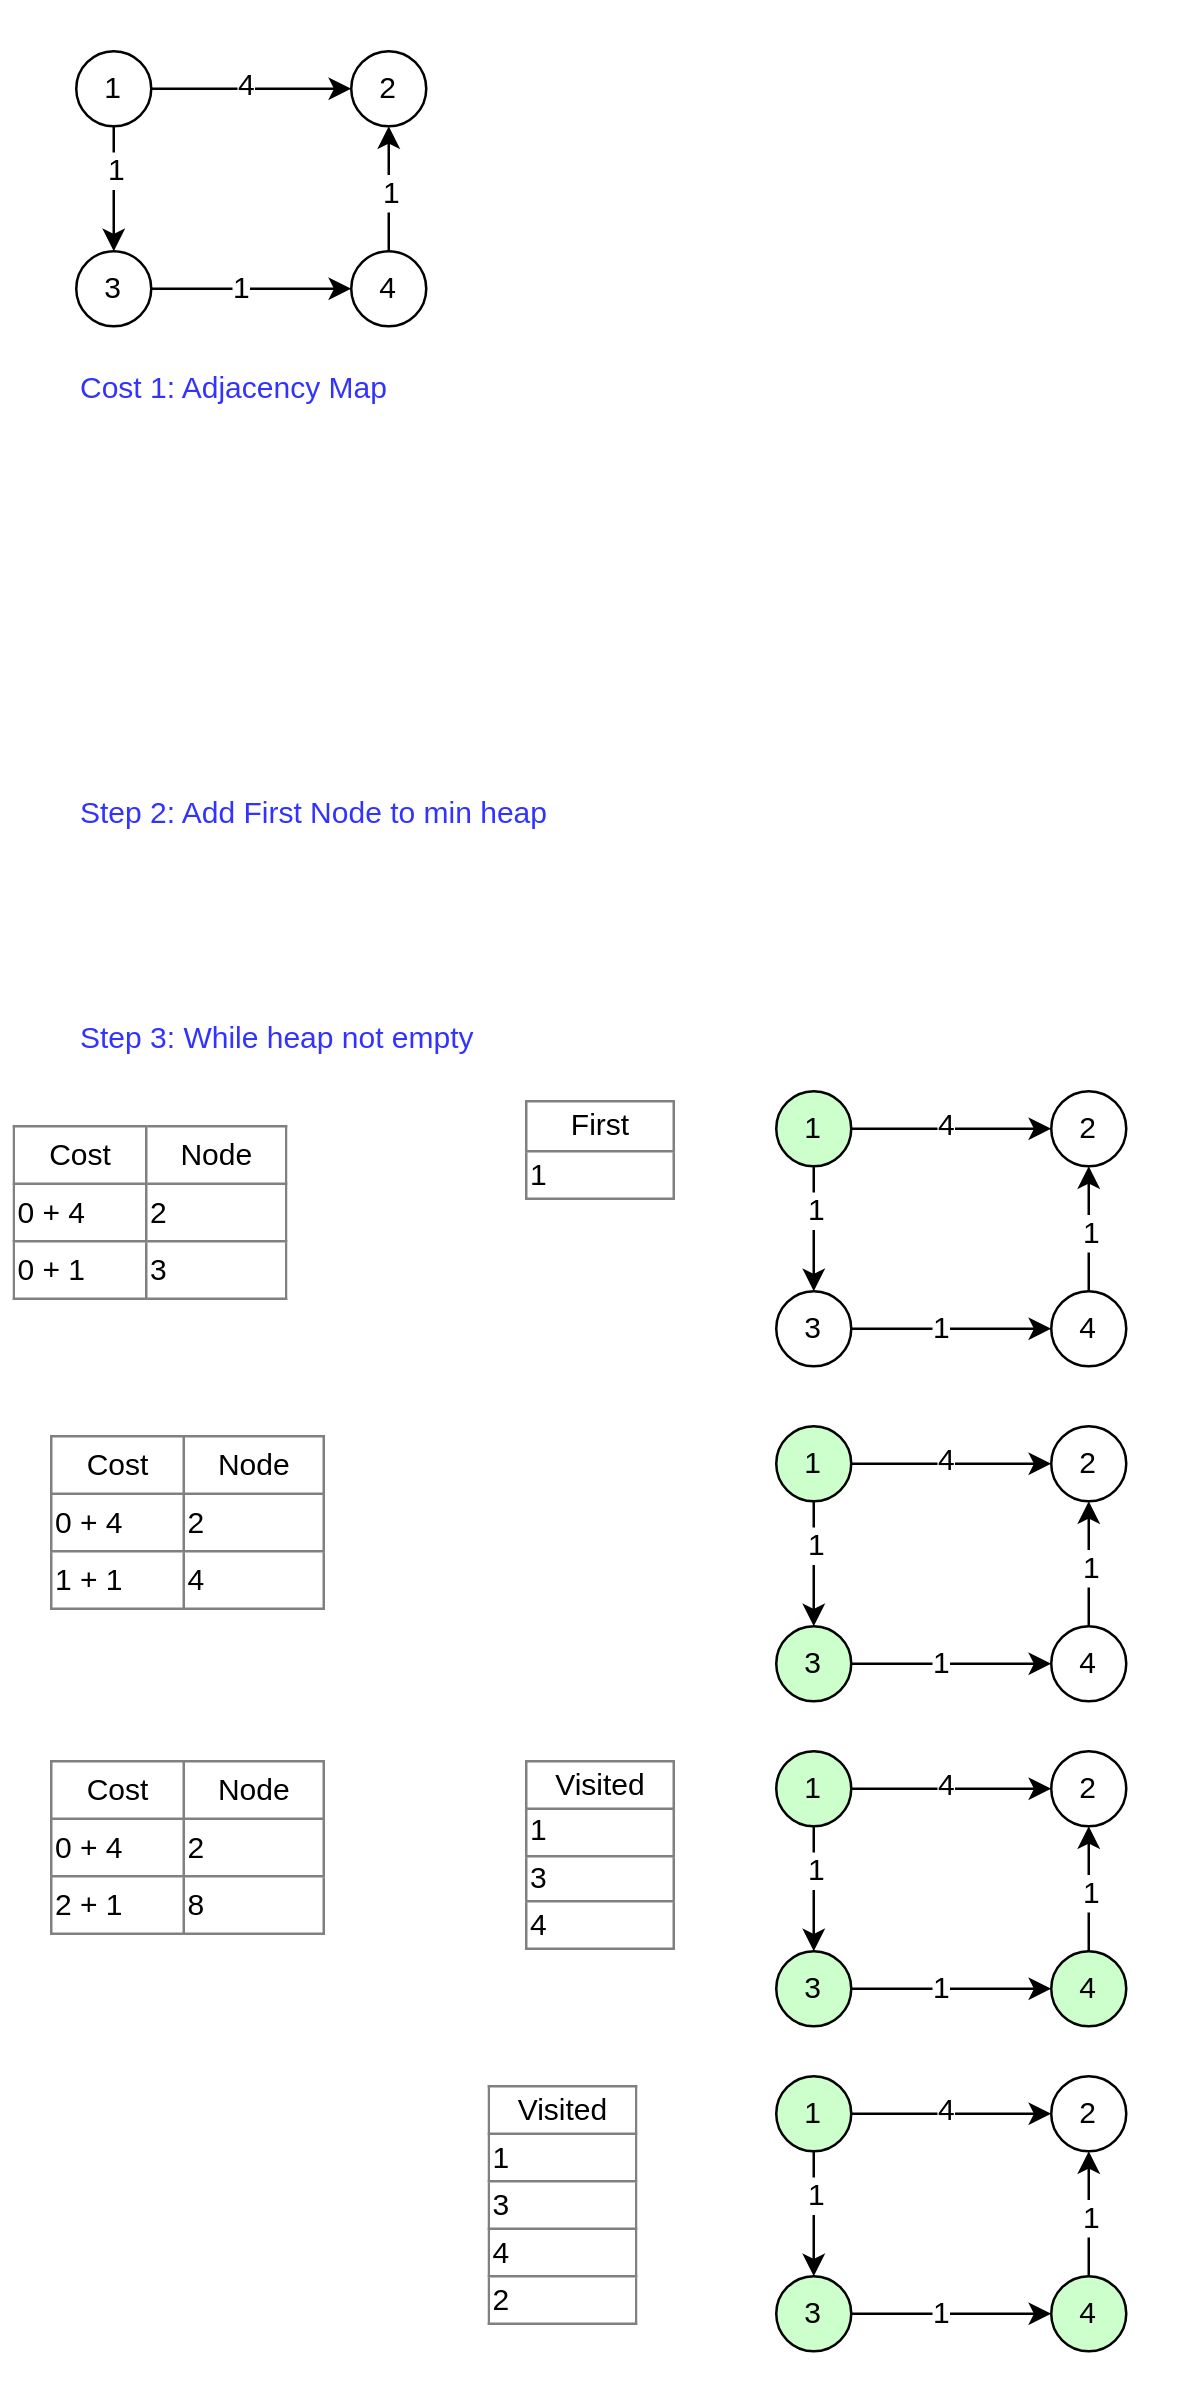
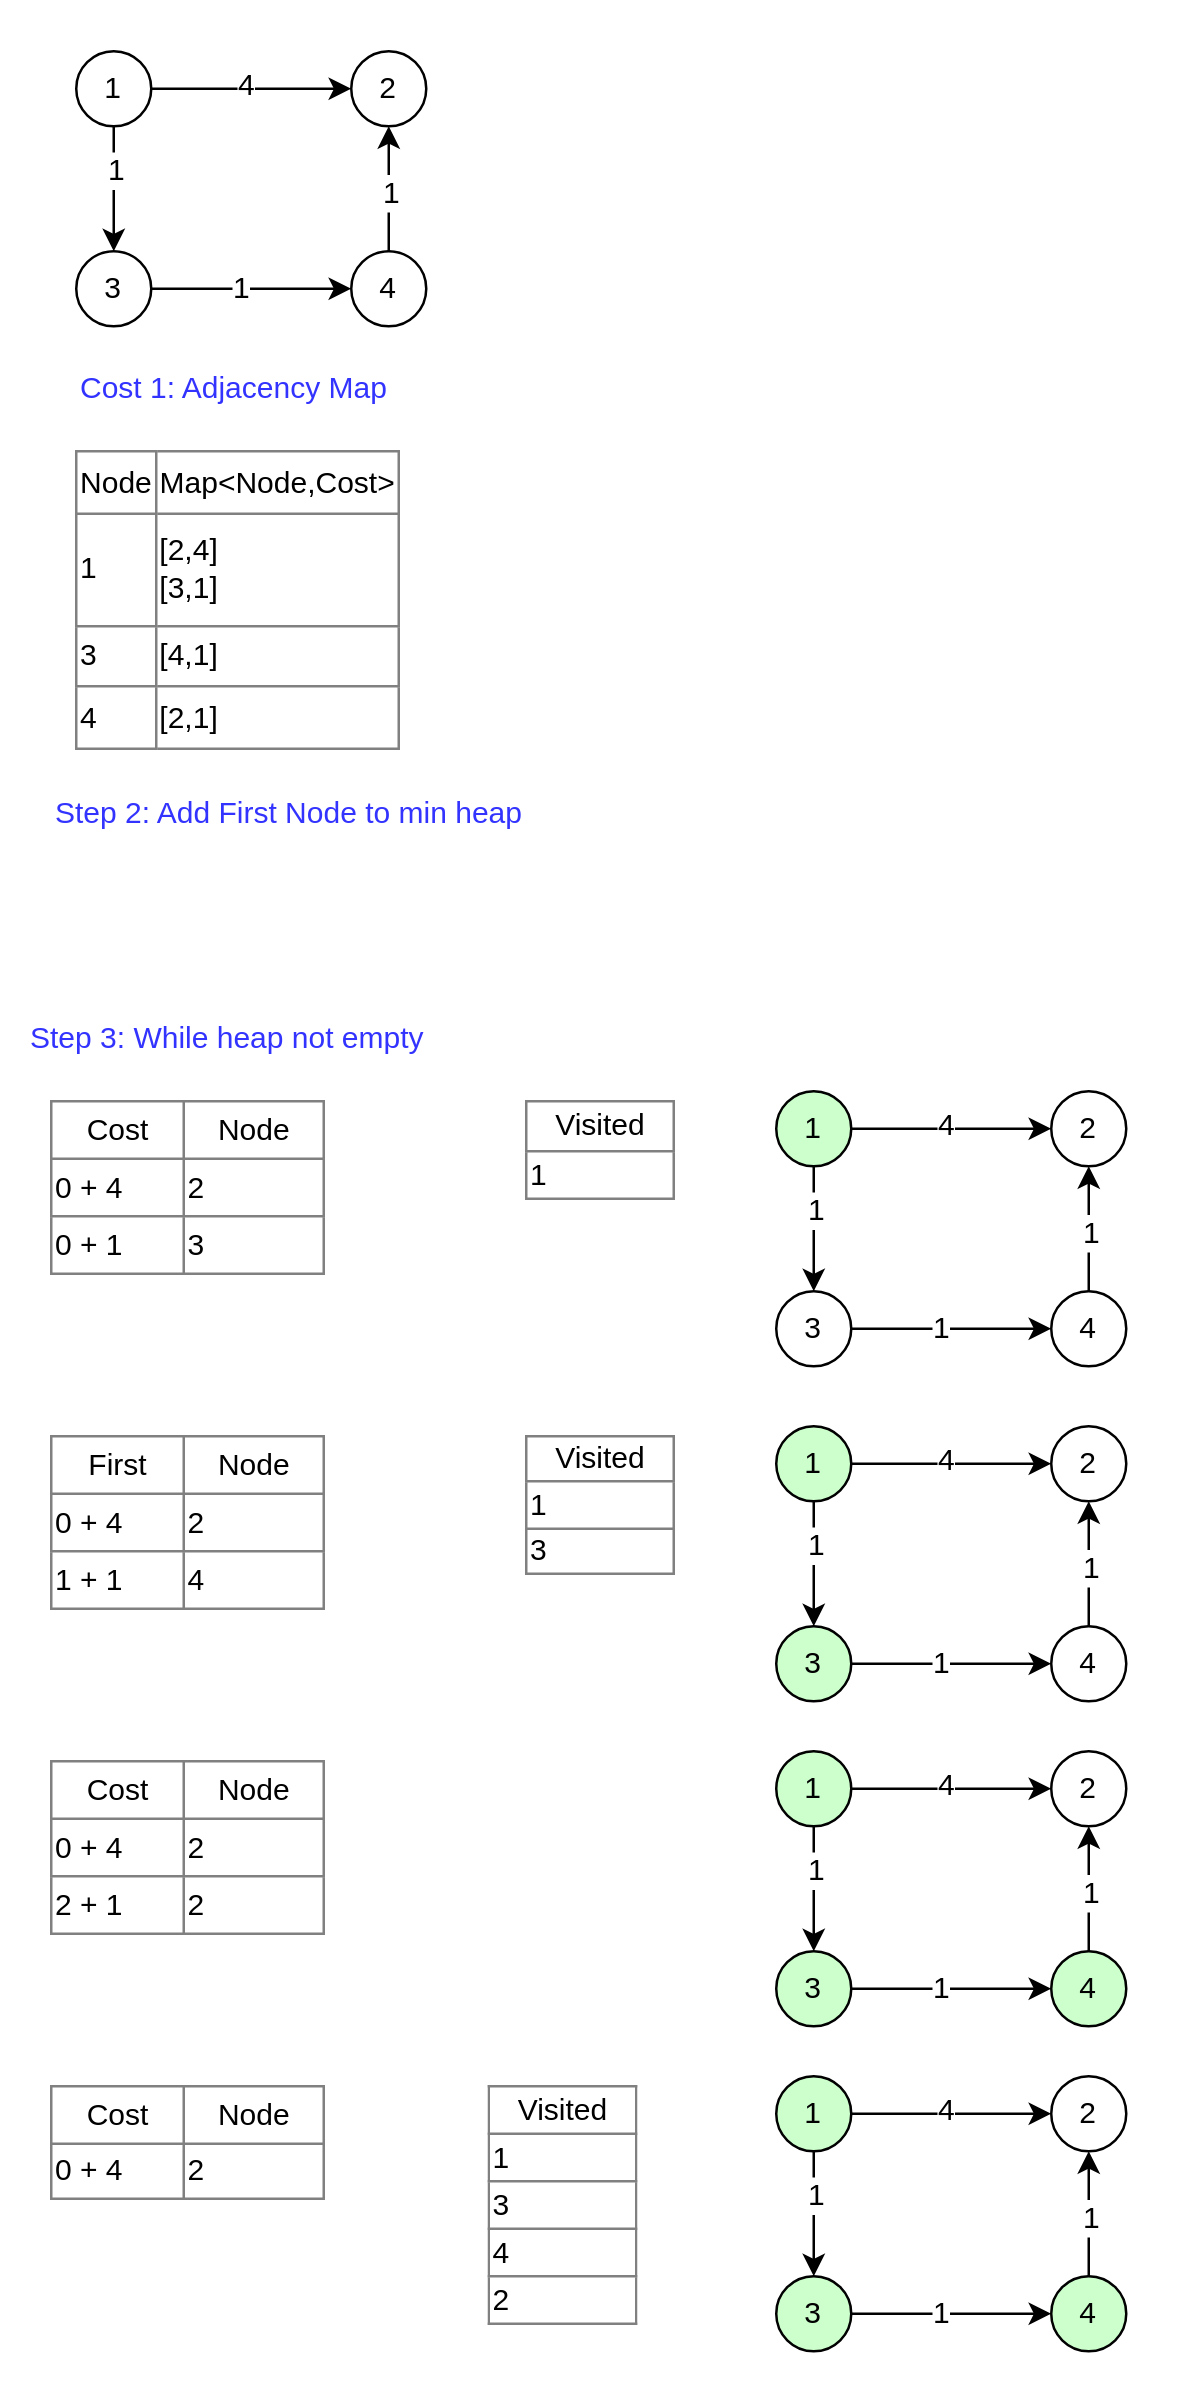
none -> (239, 601)
(351, 814) -> (326, 814)
(351, 1039) -> (301, 1039)
(564, 1137) -> (577, 1137)
(151, 1214) -> (189, 1189)
(118, 1490) -> (123, 1490)
none -> (601, 1506)
(118, 1815) -> (118, 1815)
(601, 1856) -> none
none -> (189, 2144)
